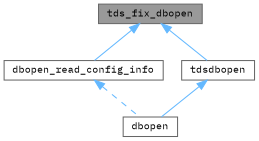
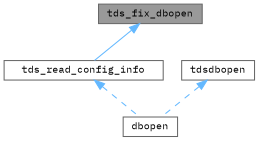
(188, 45) -> none
(84, 70) -> (84, 70)
(180, 102) -> (180, 102)
